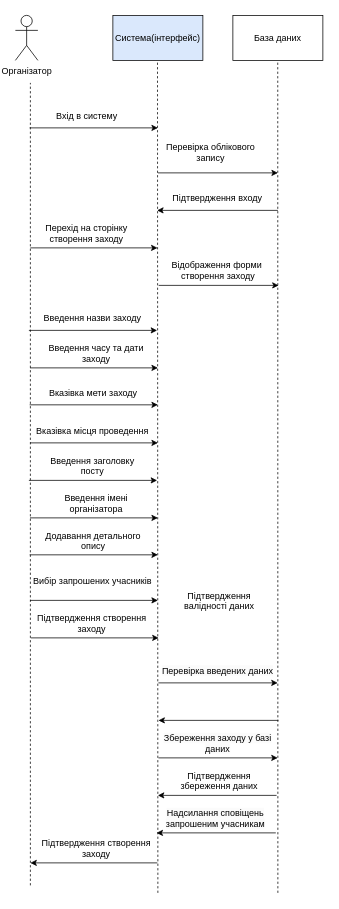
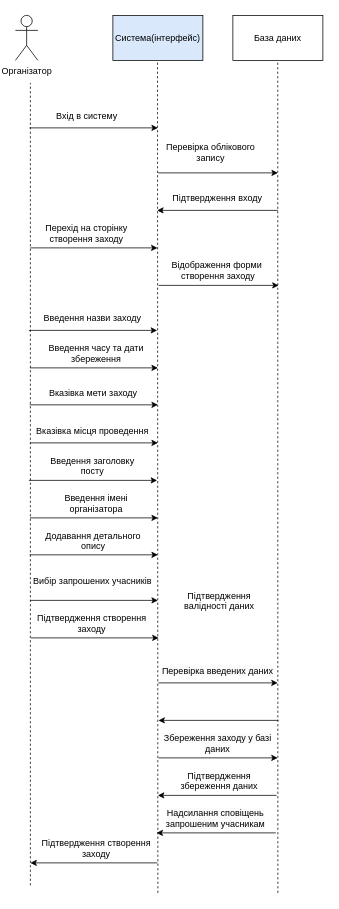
(96, 354) -> (96, 354)
